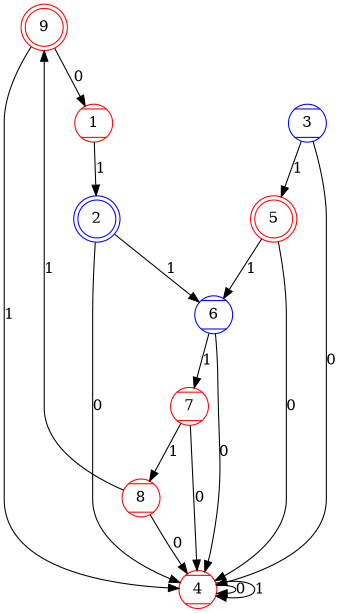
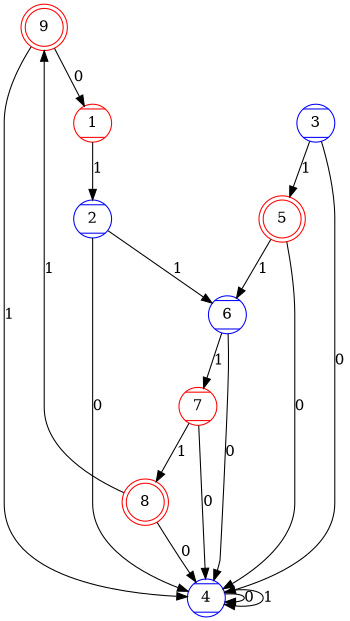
(97, 219) -> (93, 219)
(141, 498) -> (145, 502)
(198, 590) -> (206, 598)
